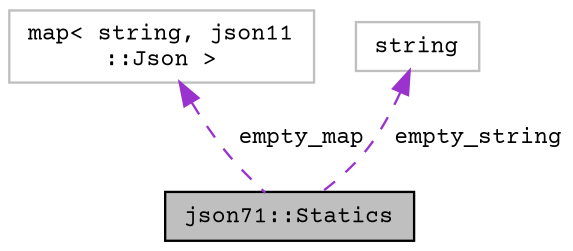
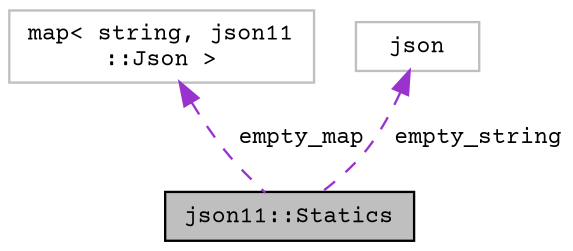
(418, 47) -> (418, 47)
(290, 216) -> (290, 216)
